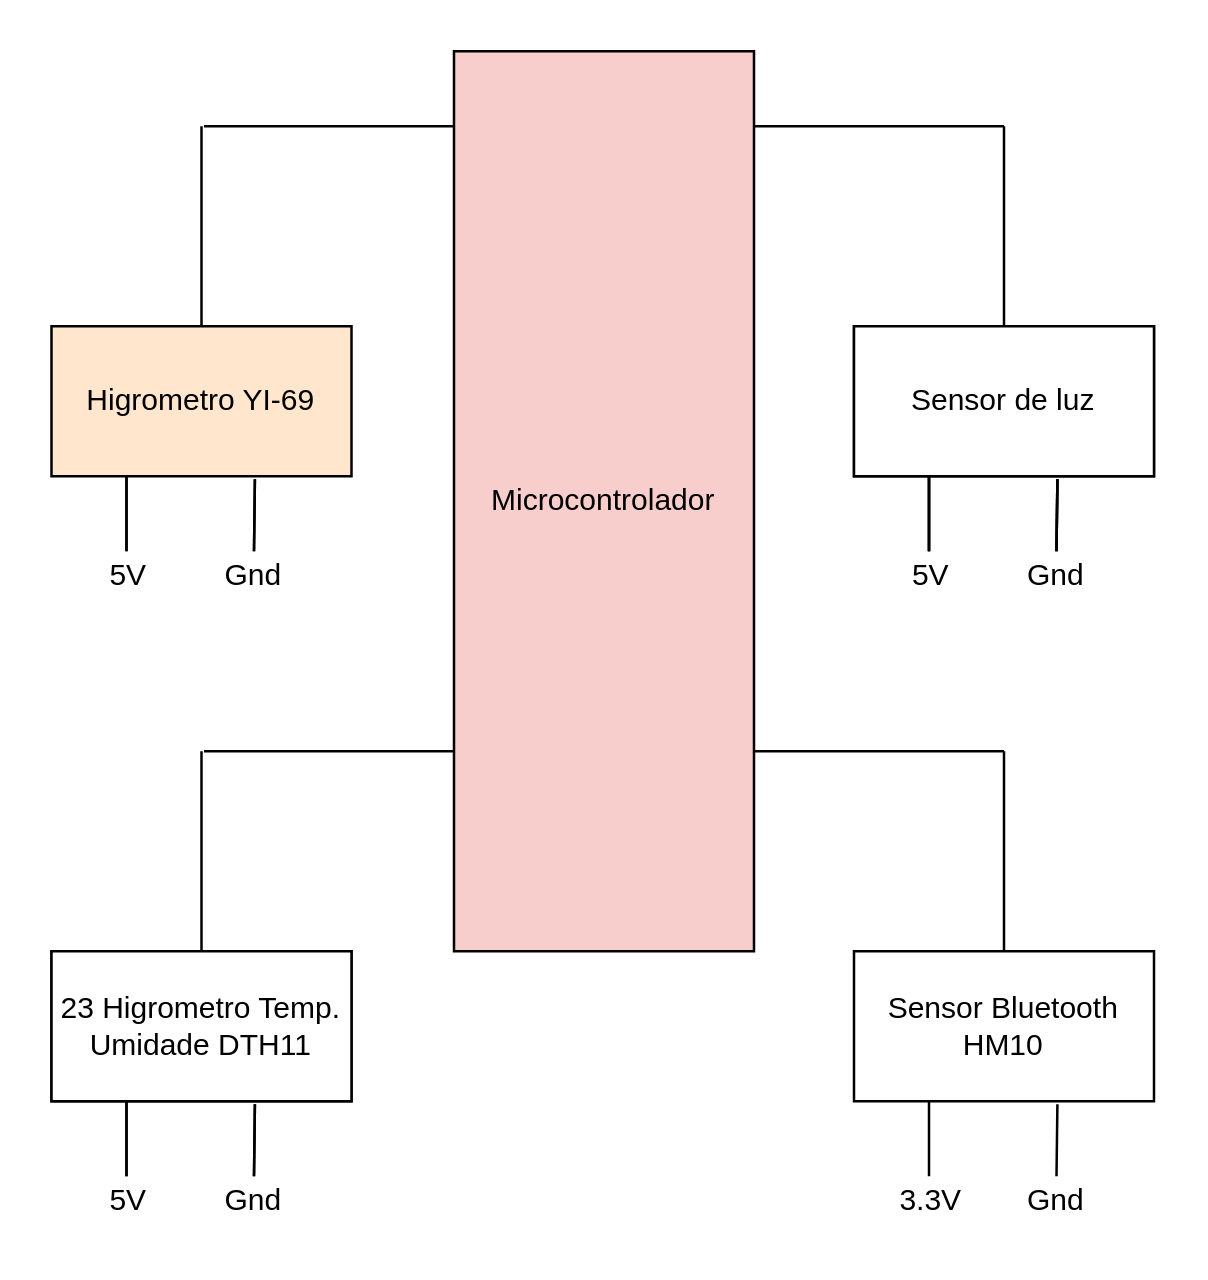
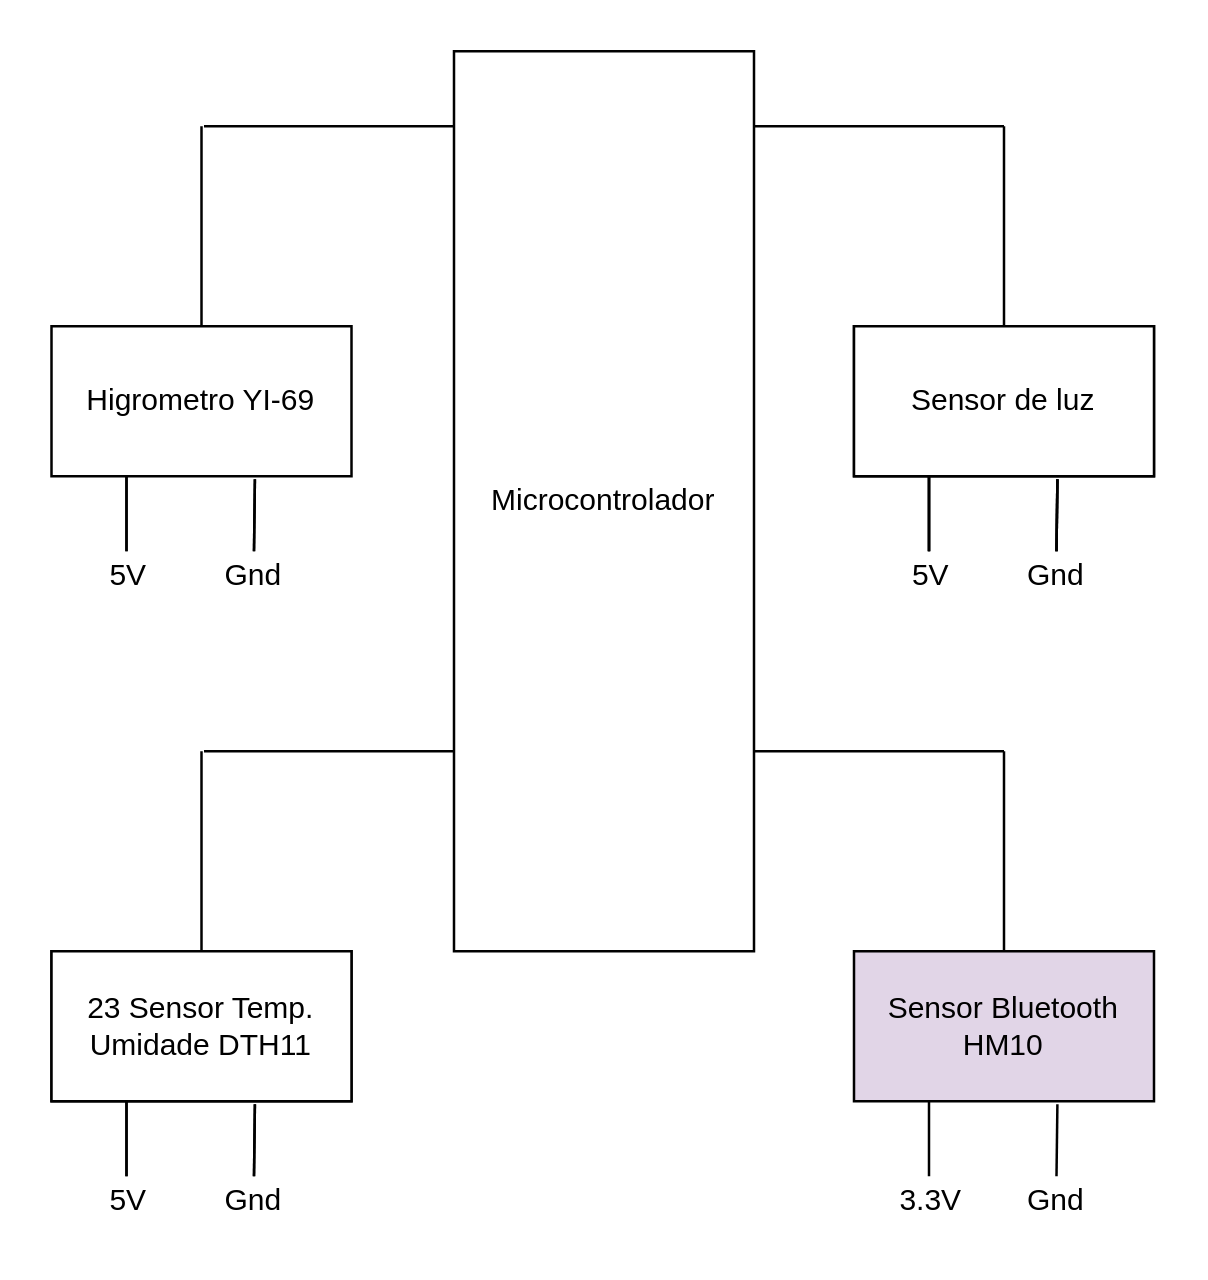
(201, 401) -> (201, 401)
(604, 501) -> (604, 501)
(201, 1026) -> (201, 1026)
(1004, 1026) -> (1004, 1026)
